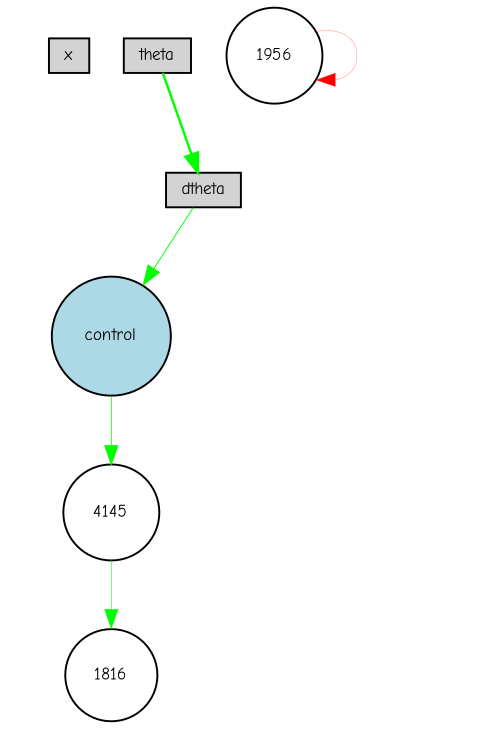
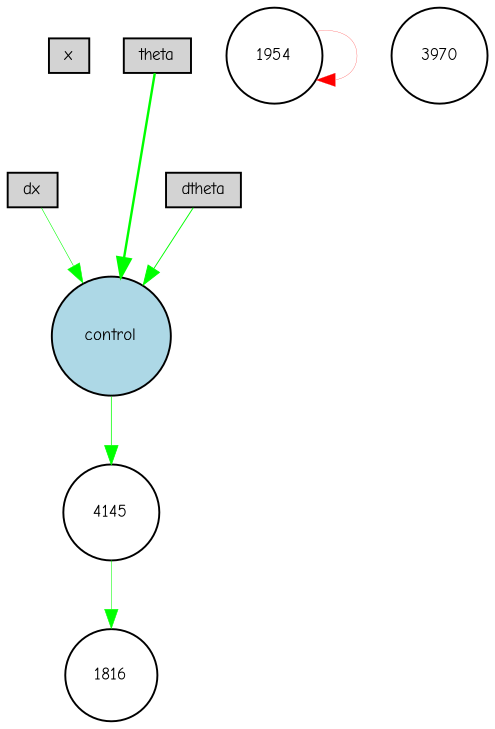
(274, 56) -> (274, 56)
none -> (440, 56)
(177, 114) -> (139, 166)
none -> (33, 190)
